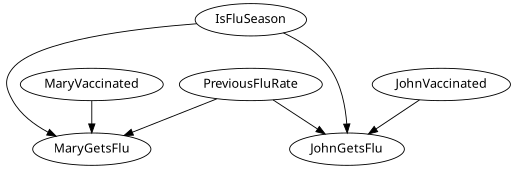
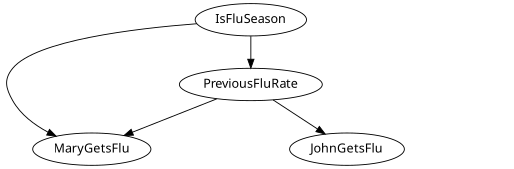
(330, 68) -> (251, 48)
(92, 84) -> none
(441, 84) -> none
